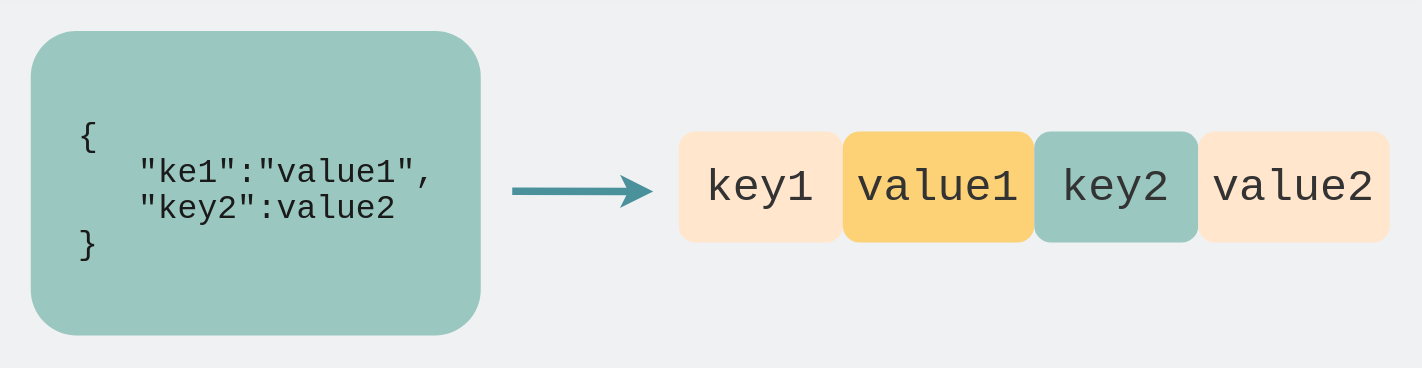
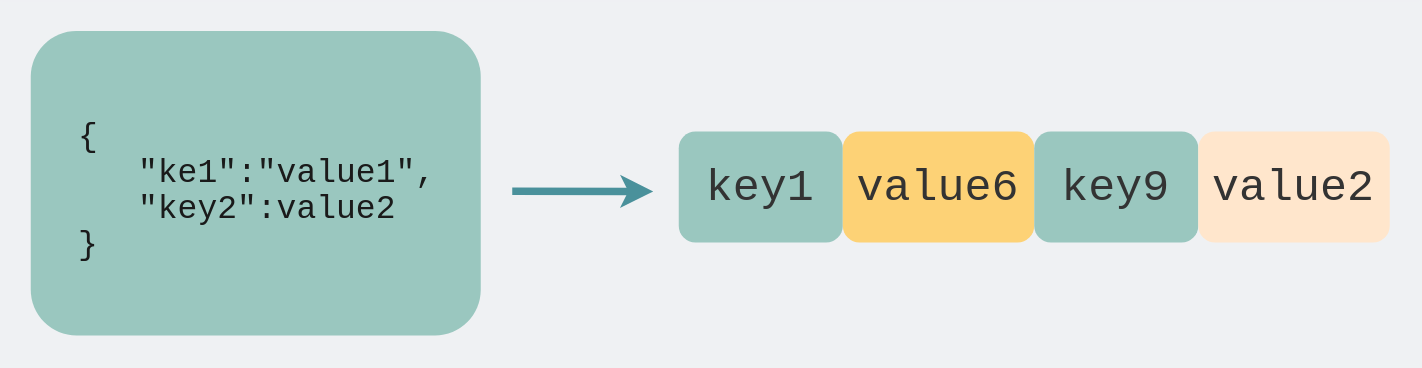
(761, 187) -> (761, 187)
(938, 187) -> (938, 187)
(1116, 187) -> (1116, 187)
